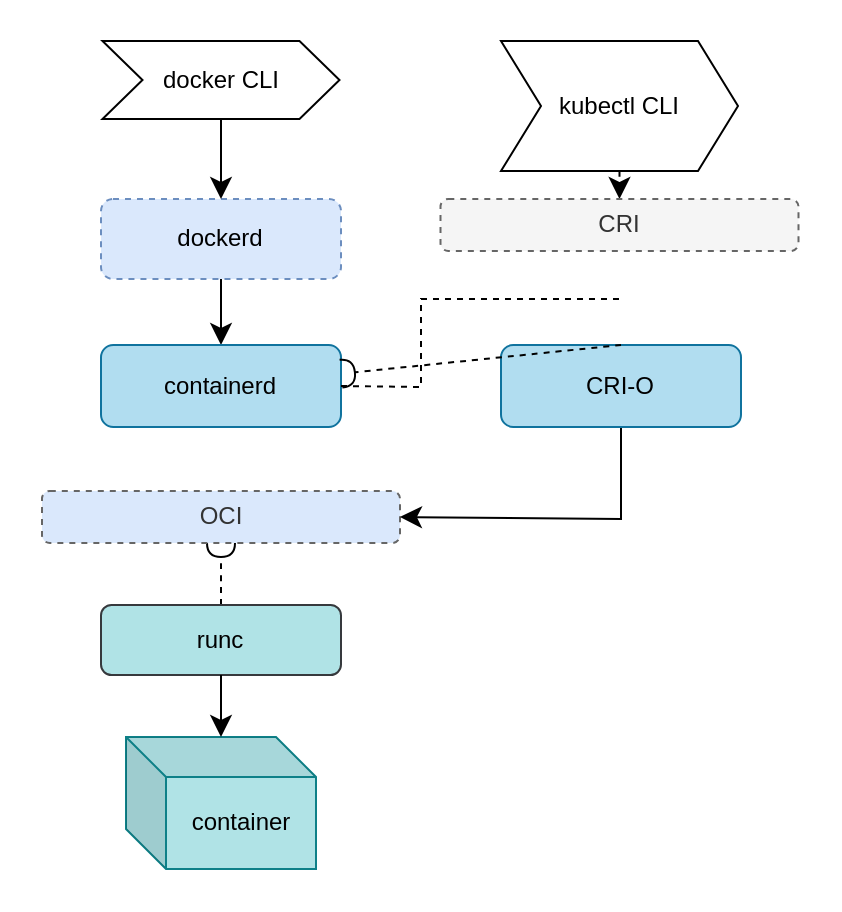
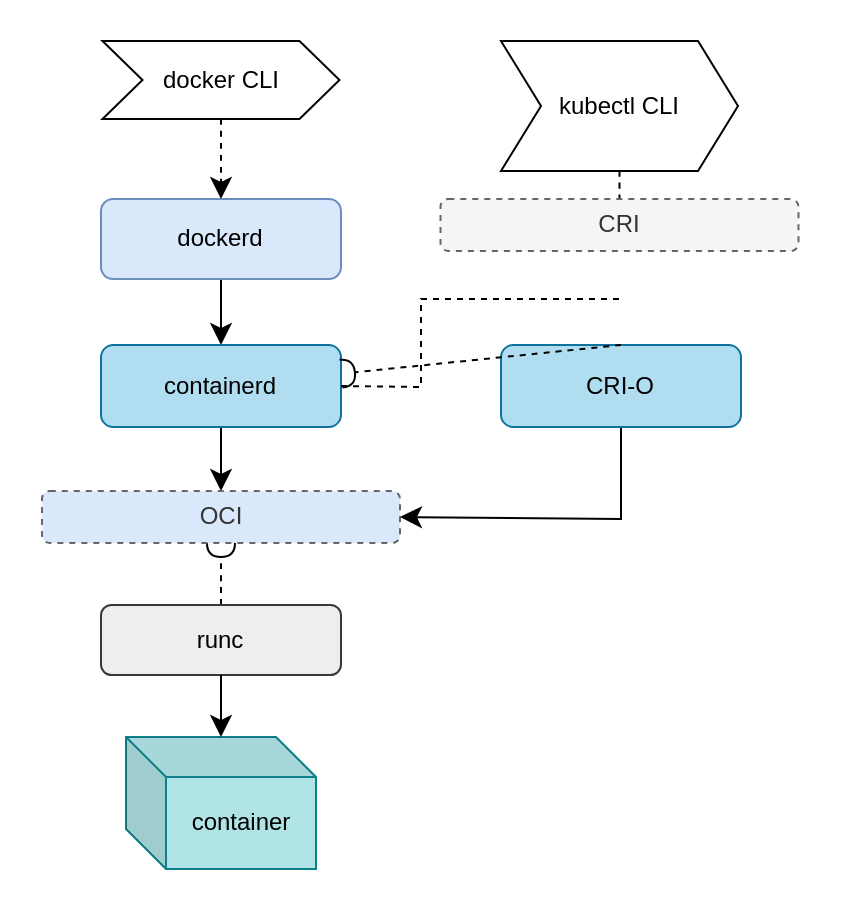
(221, 152) -> (221, 152)
(620, 181) -> (620, 187)
(221, 239) -> (221, 239)
none -> (221, 452)
(221, 640) -> (221, 640)
